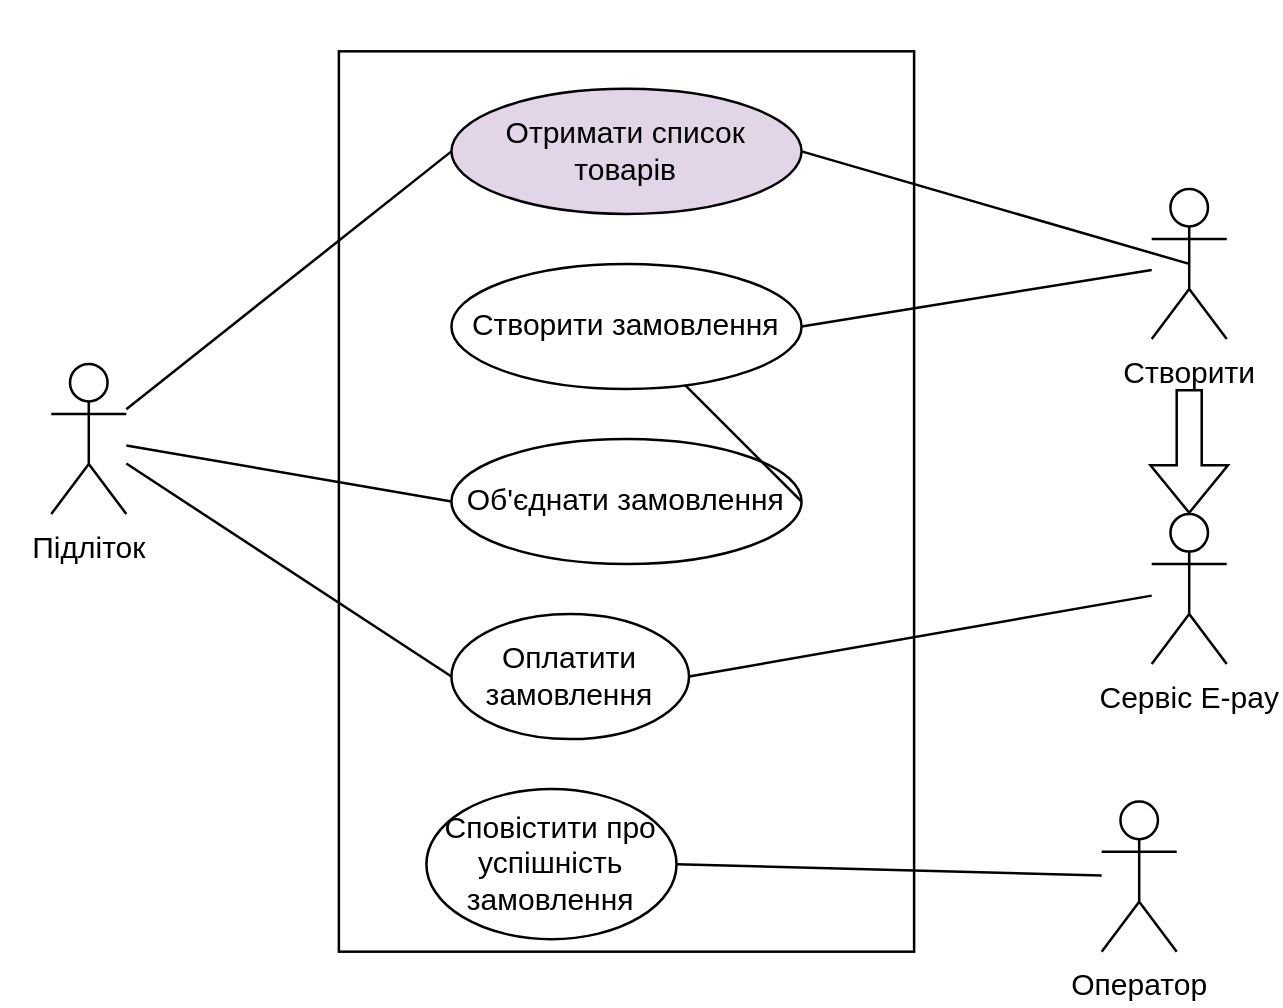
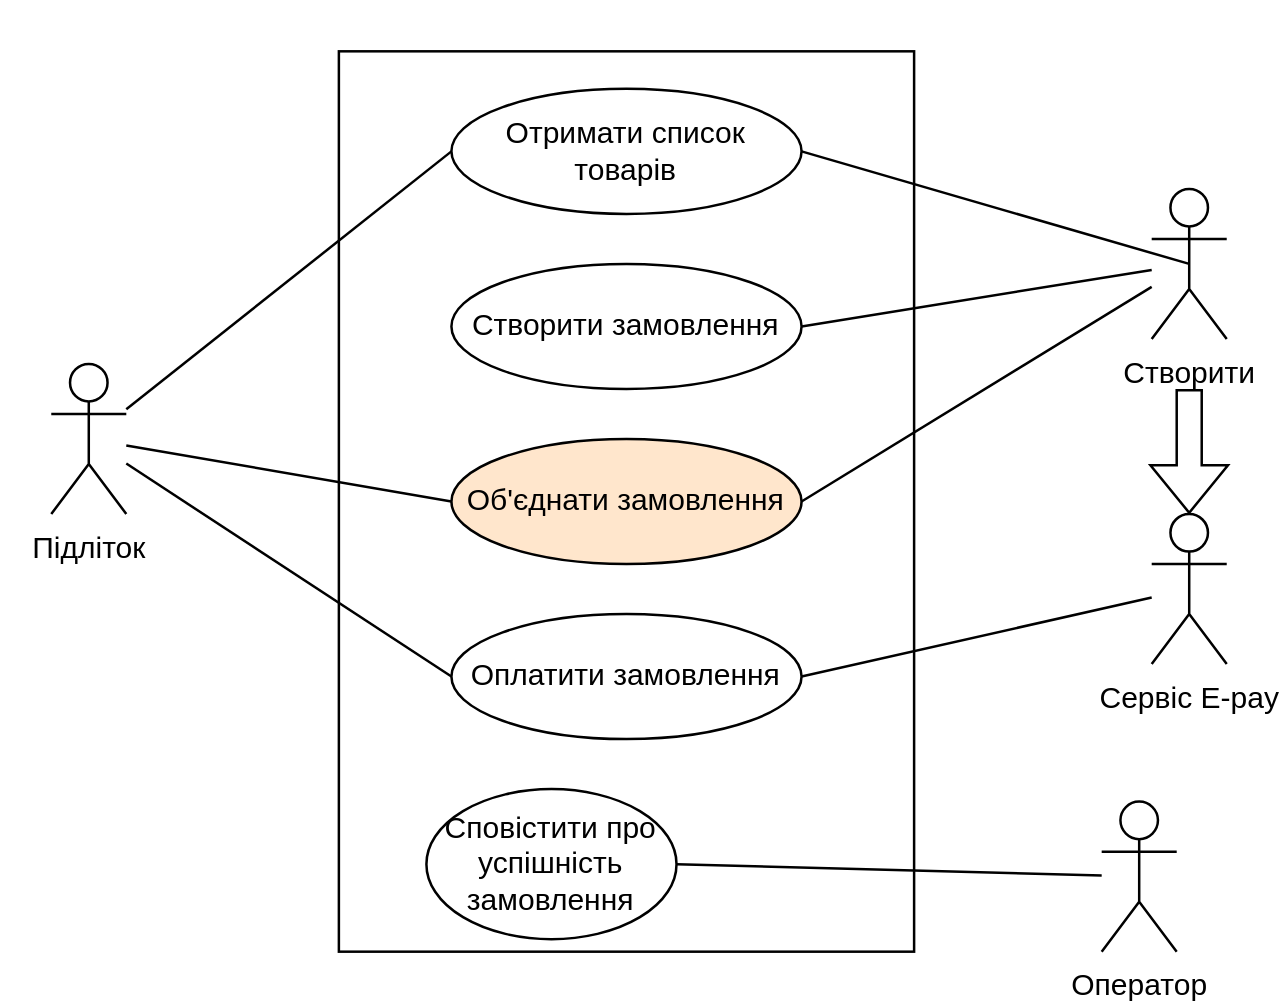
(626, 151) -> (626, 151)
(743, 443) -> (976, 394)
(626, 501) -> (626, 501)
(570, 676) -> (626, 676)
